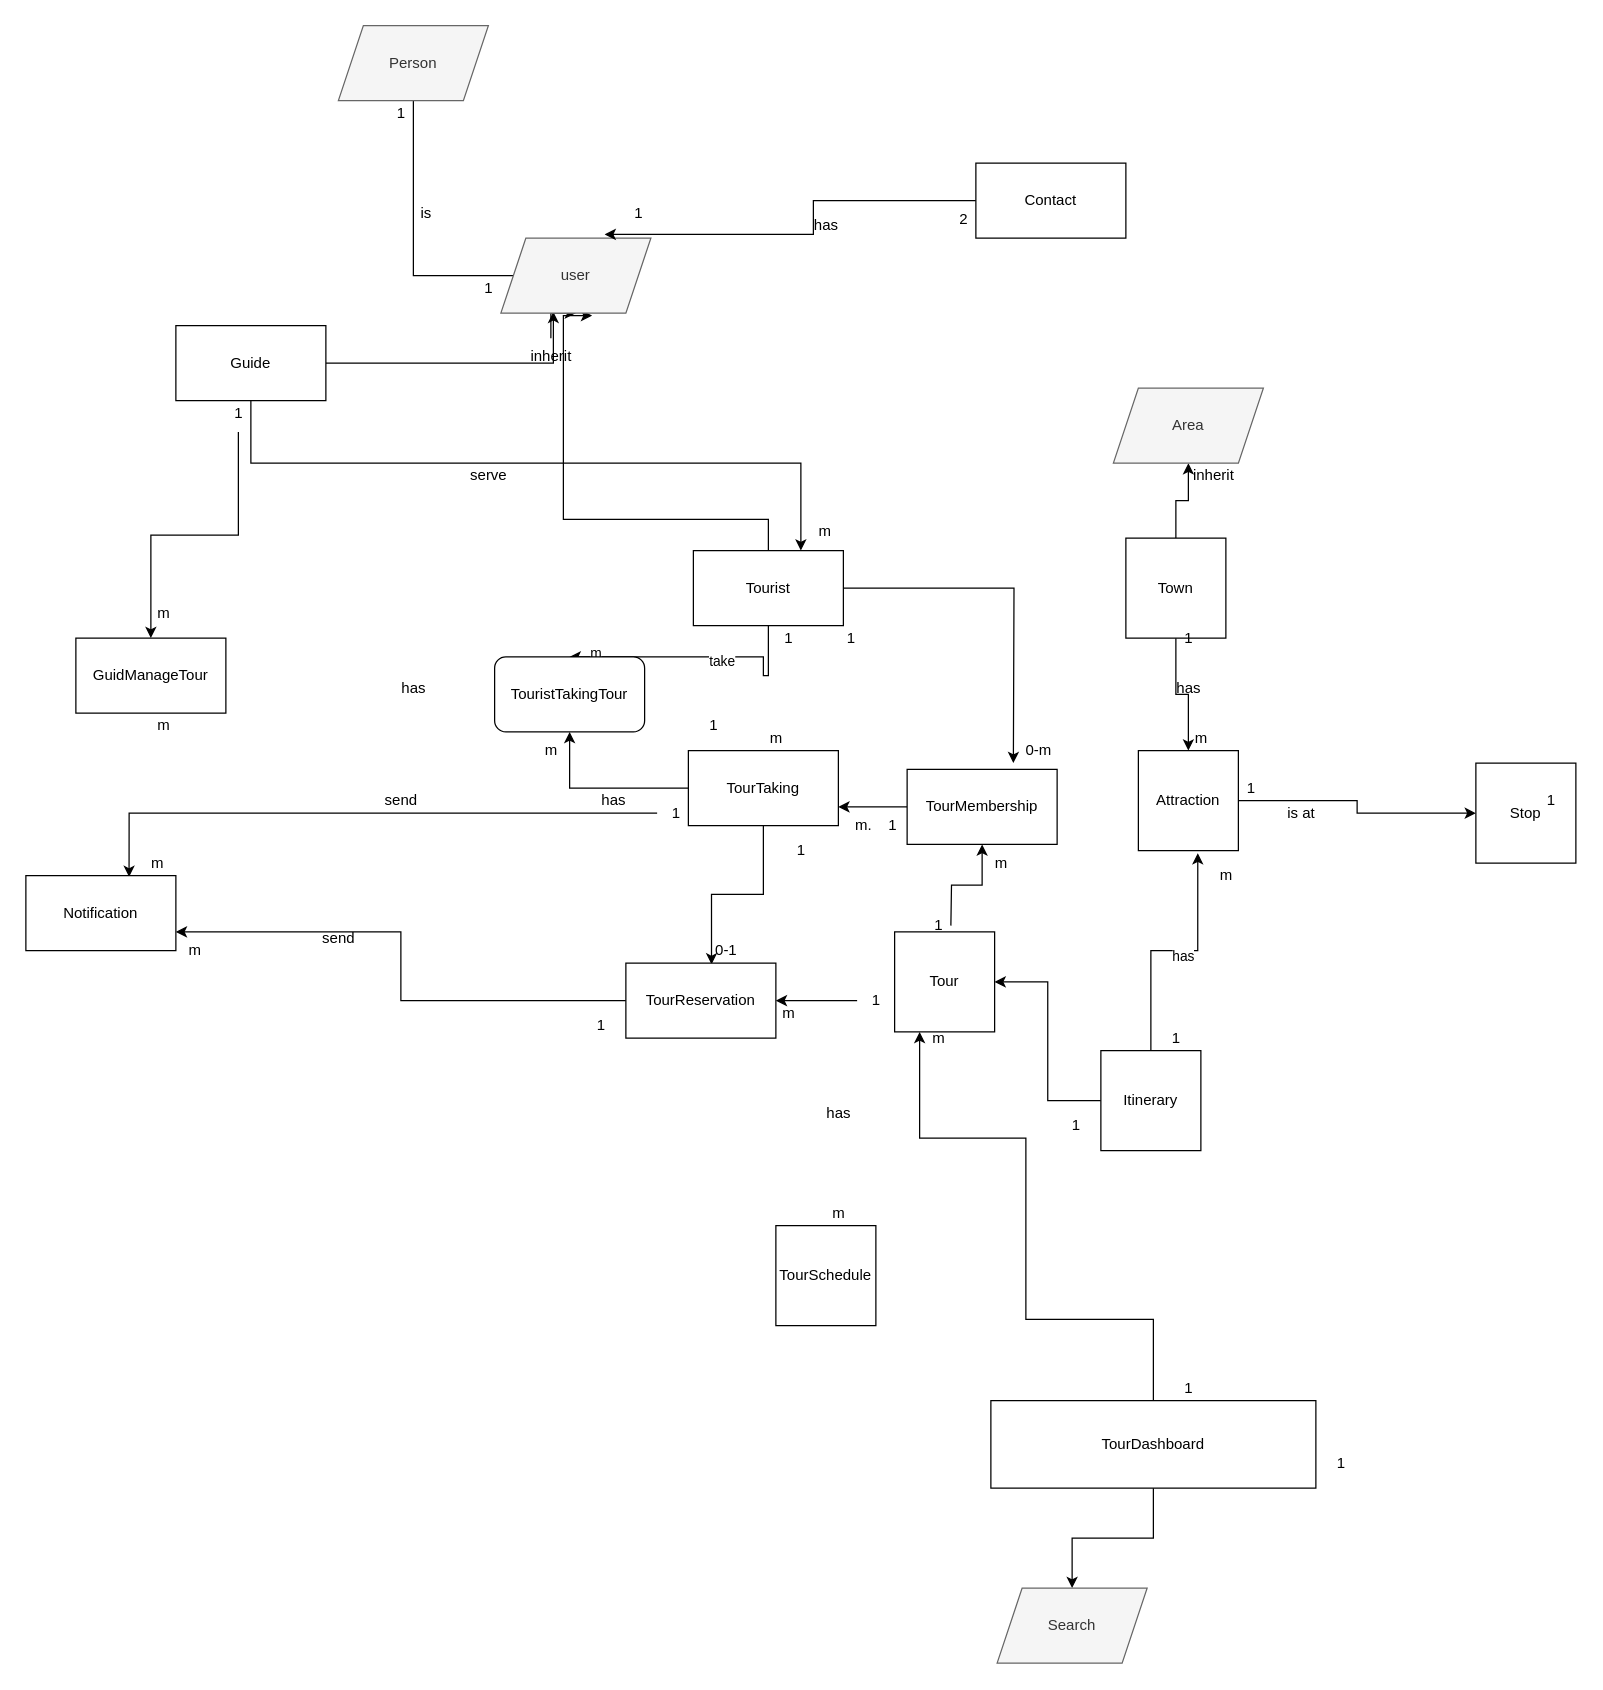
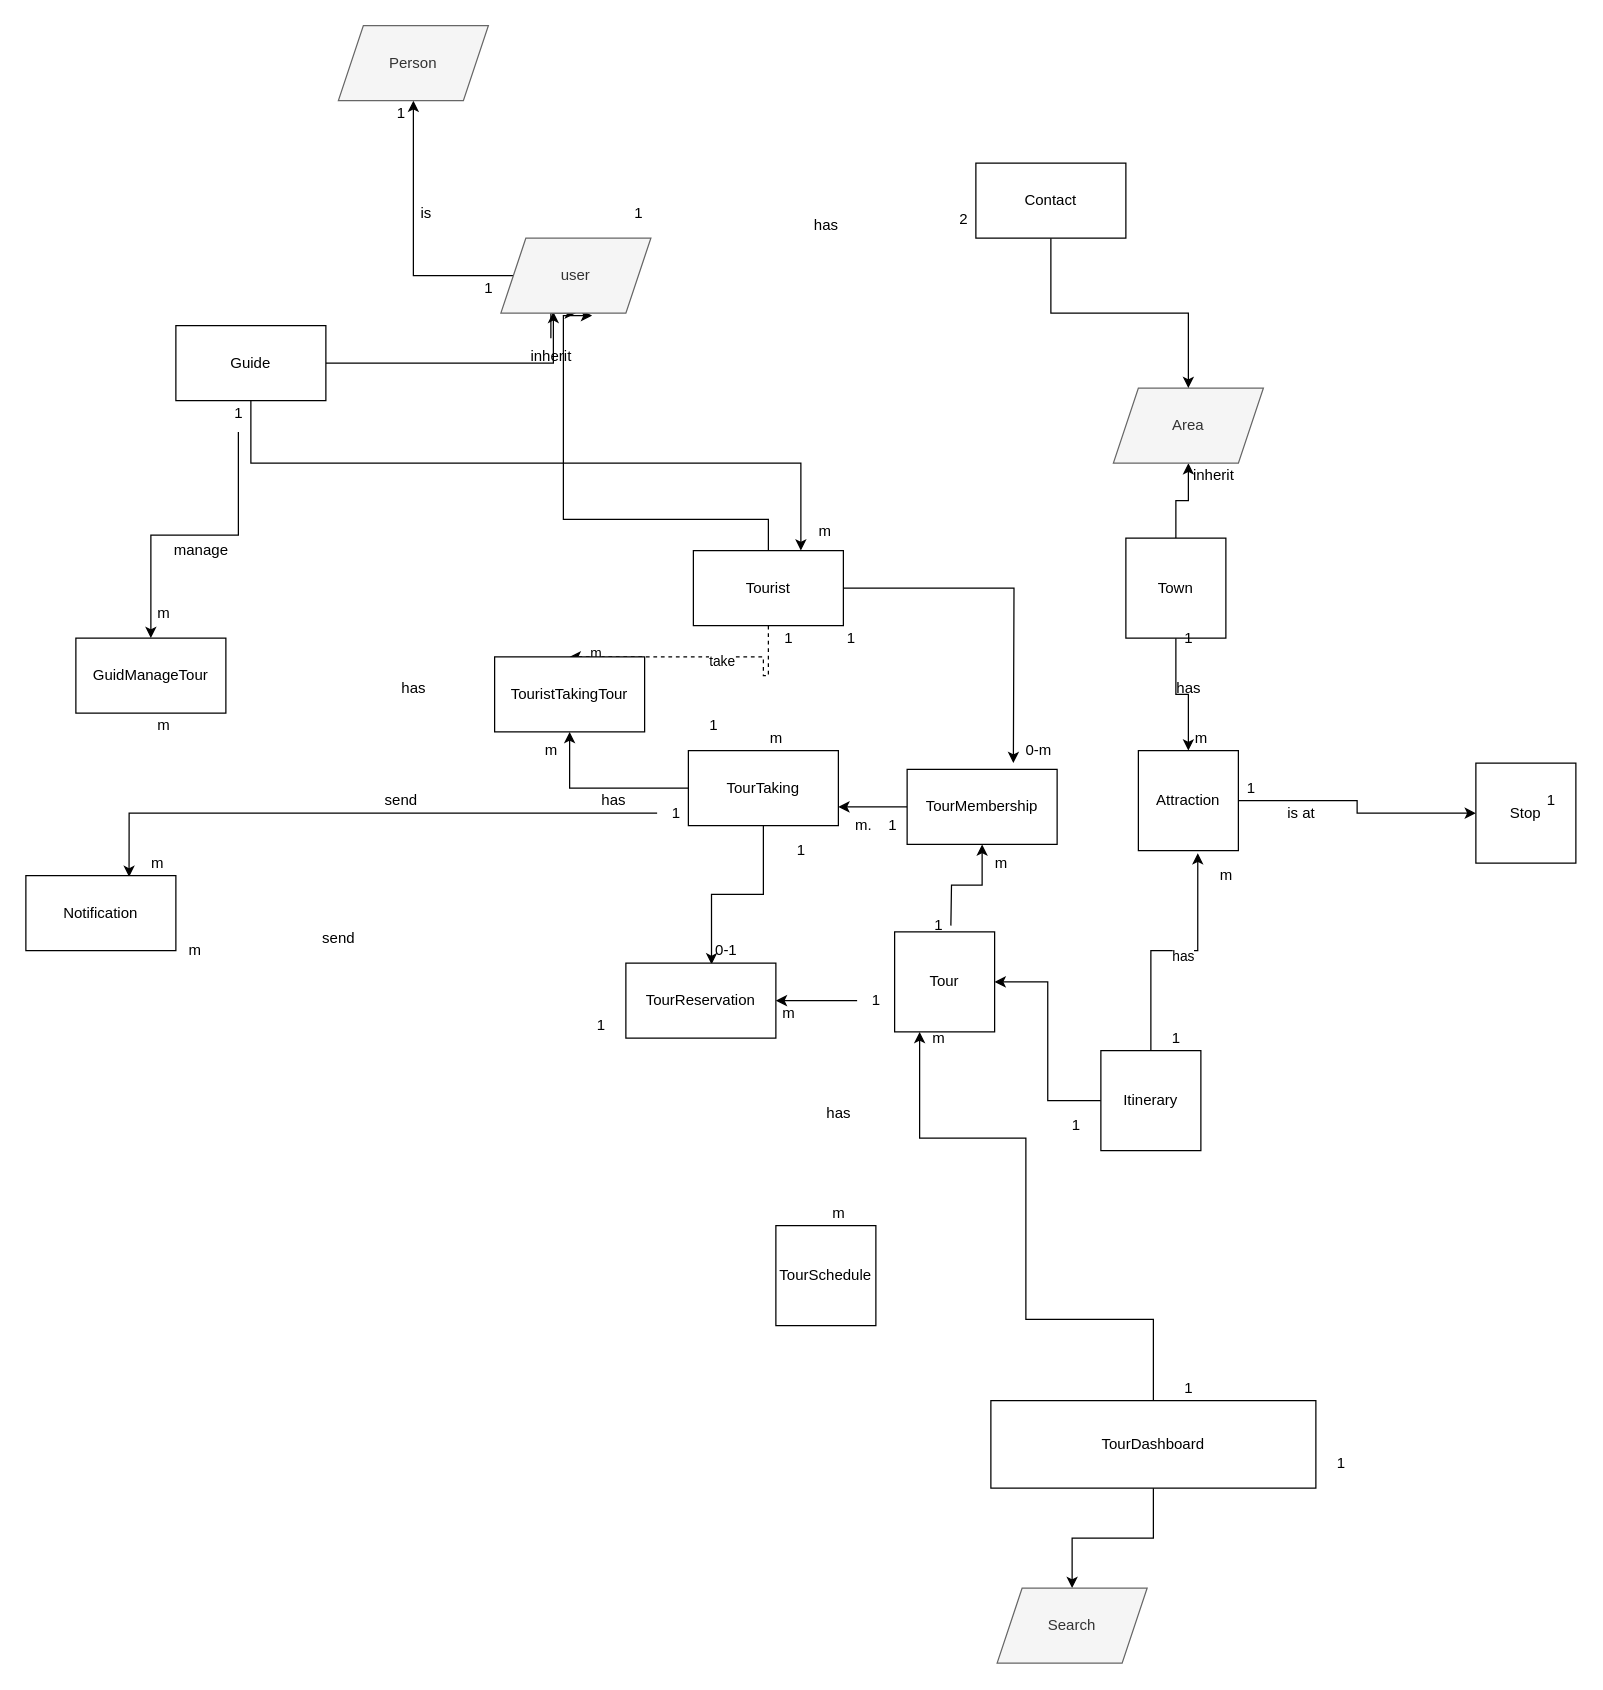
(413, 106) -> (413, 110)
(811, 234) -> (1115, 313)
(488, 476) -> none
none -> (201, 551)
(768, 676) -> (768, 676)
(569, 694) -> (569, 694)
(401, 970) -> none
